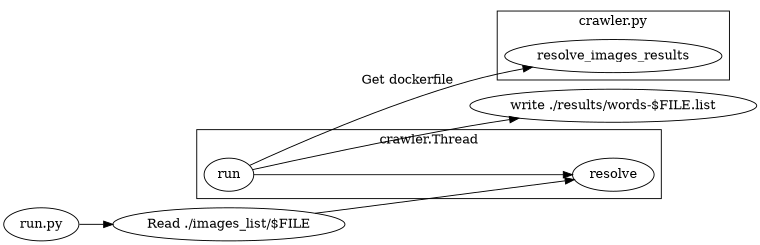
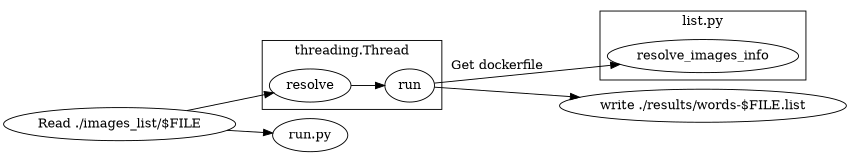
(613, 22) -> (703, 22)
(613, 56) -> (703, 56)
(429, 140) -> (352, 51)
(409, 175) -> (363, 86)
(91, 224) -> (245, 131)
